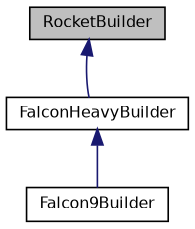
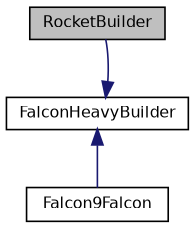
(87, 77) -> (108, 60)
(97, 204) -> (97, 204)
